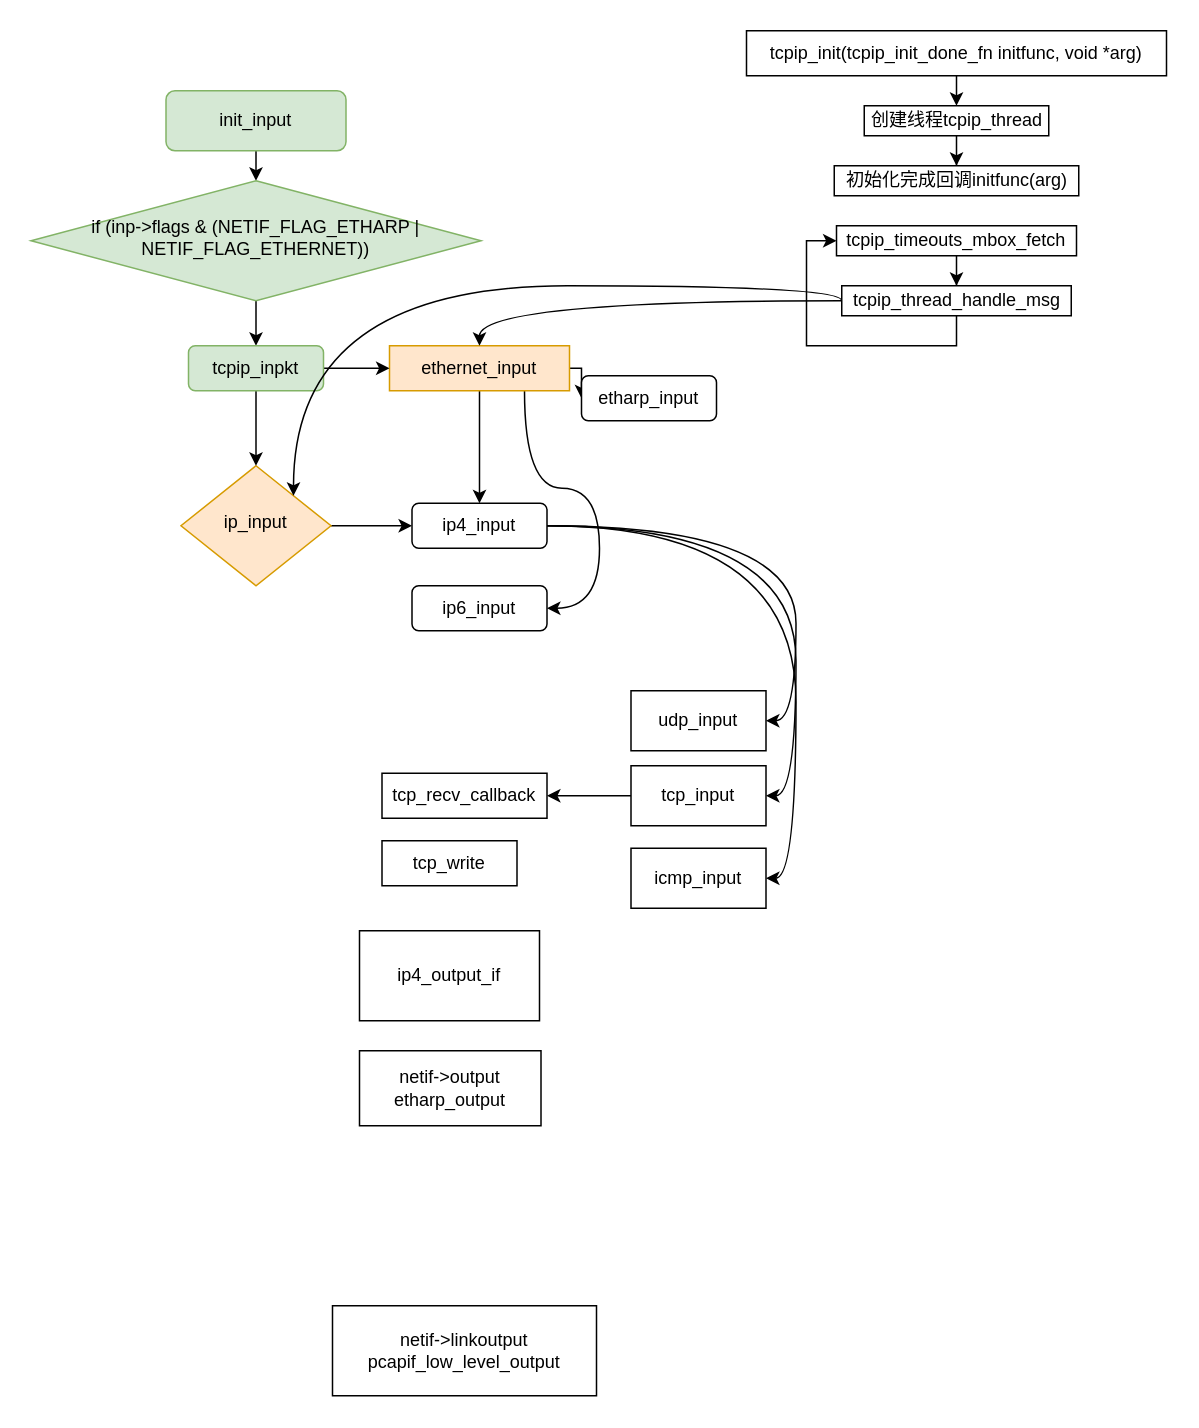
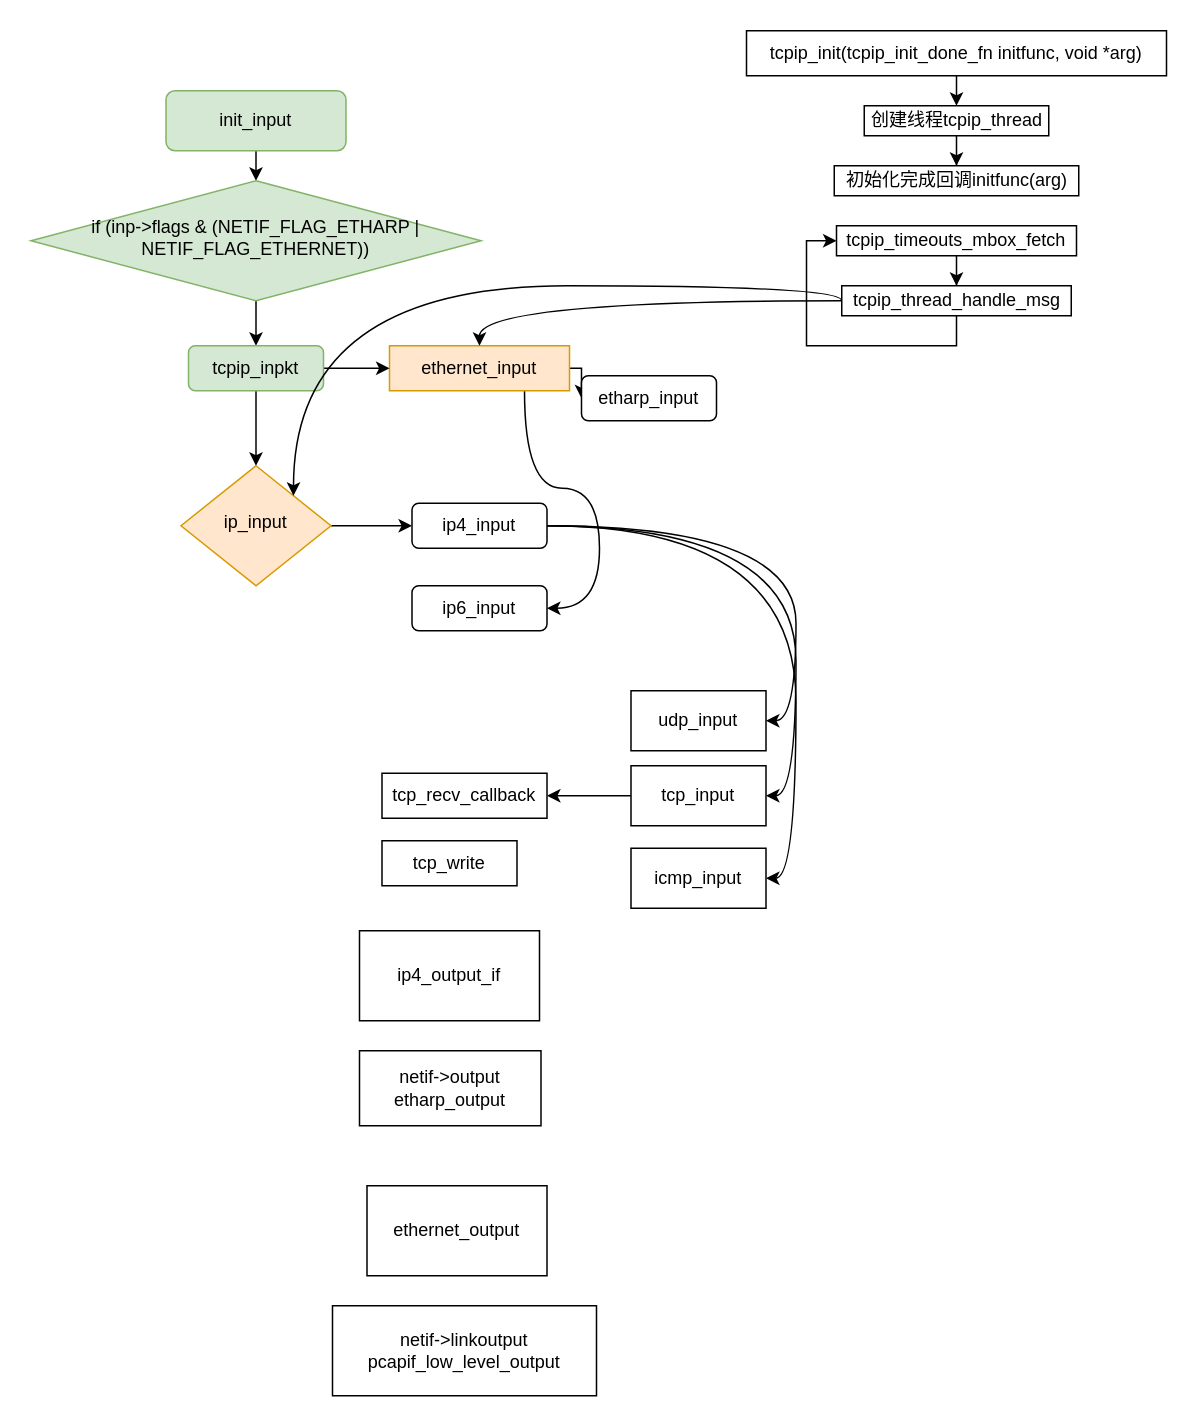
(479, 442) -> none
none -> (457, 1231)
